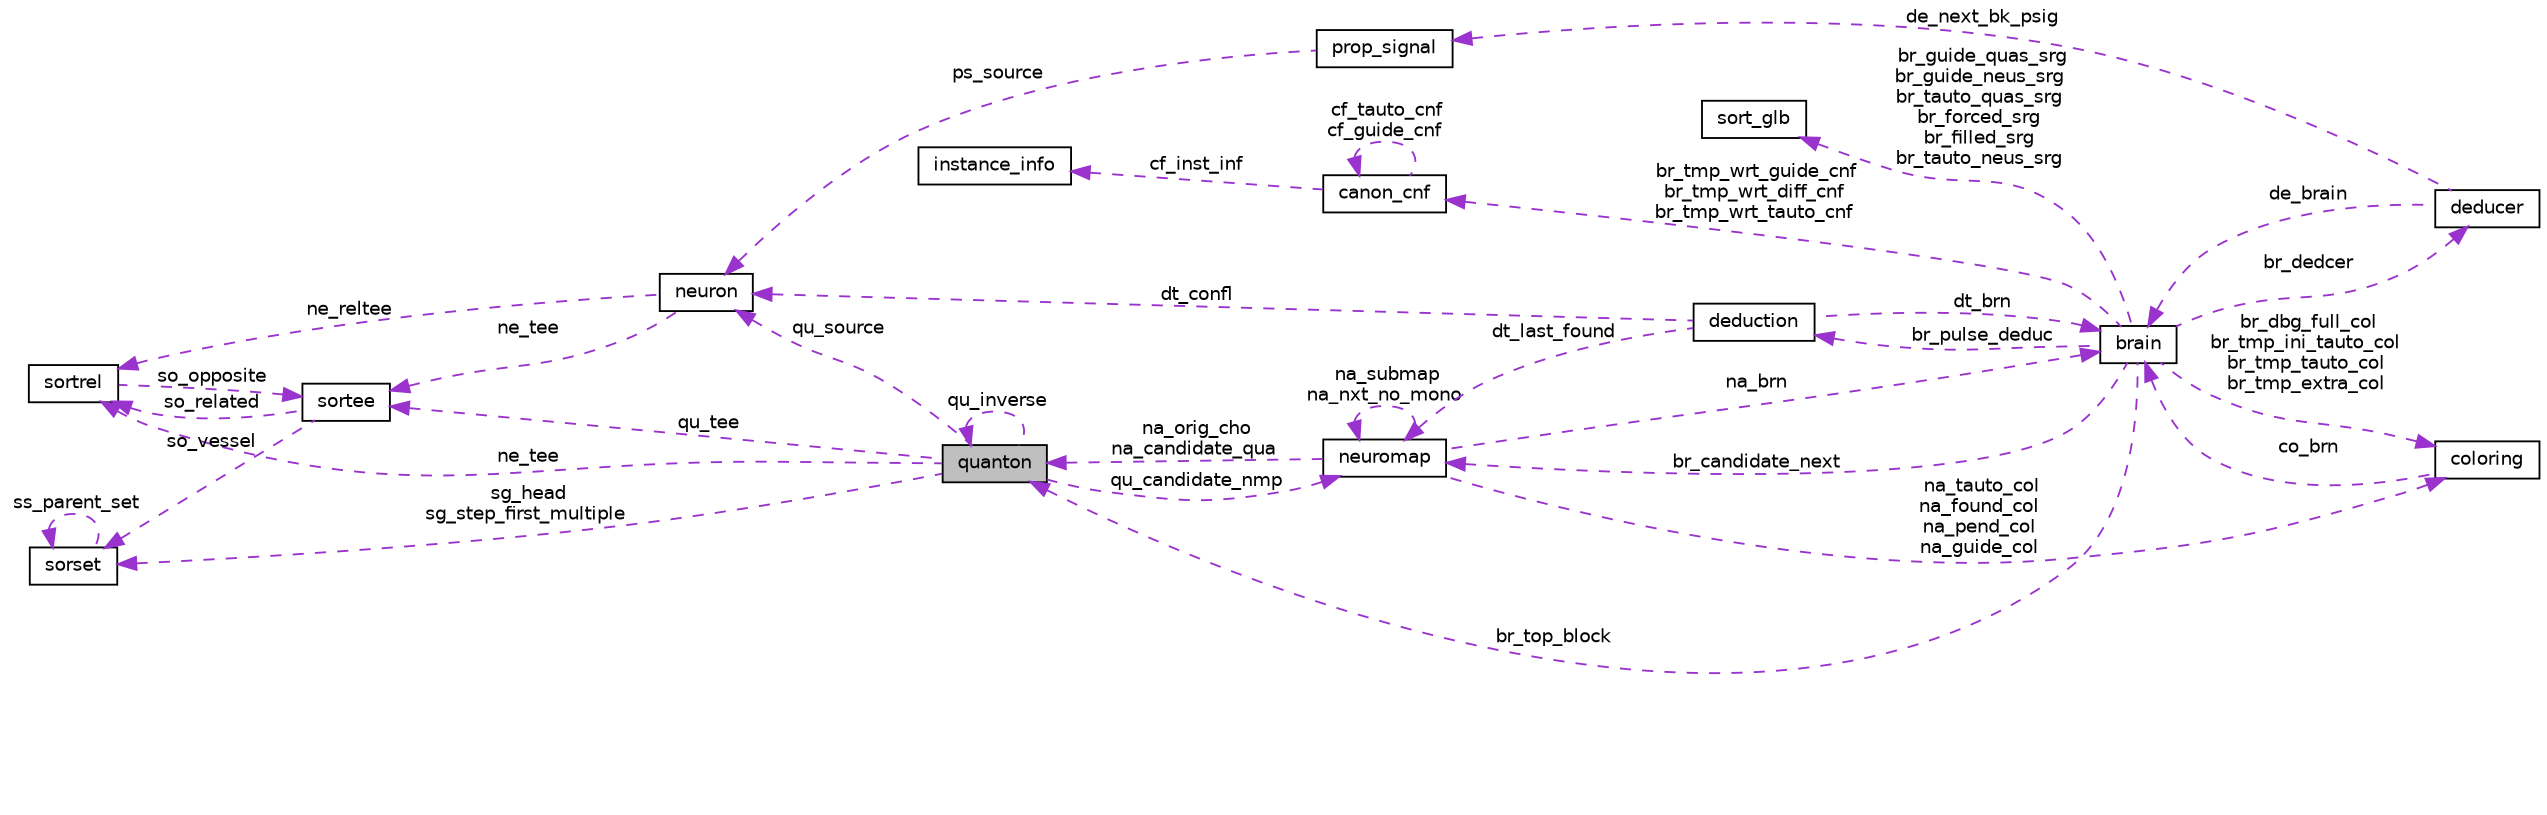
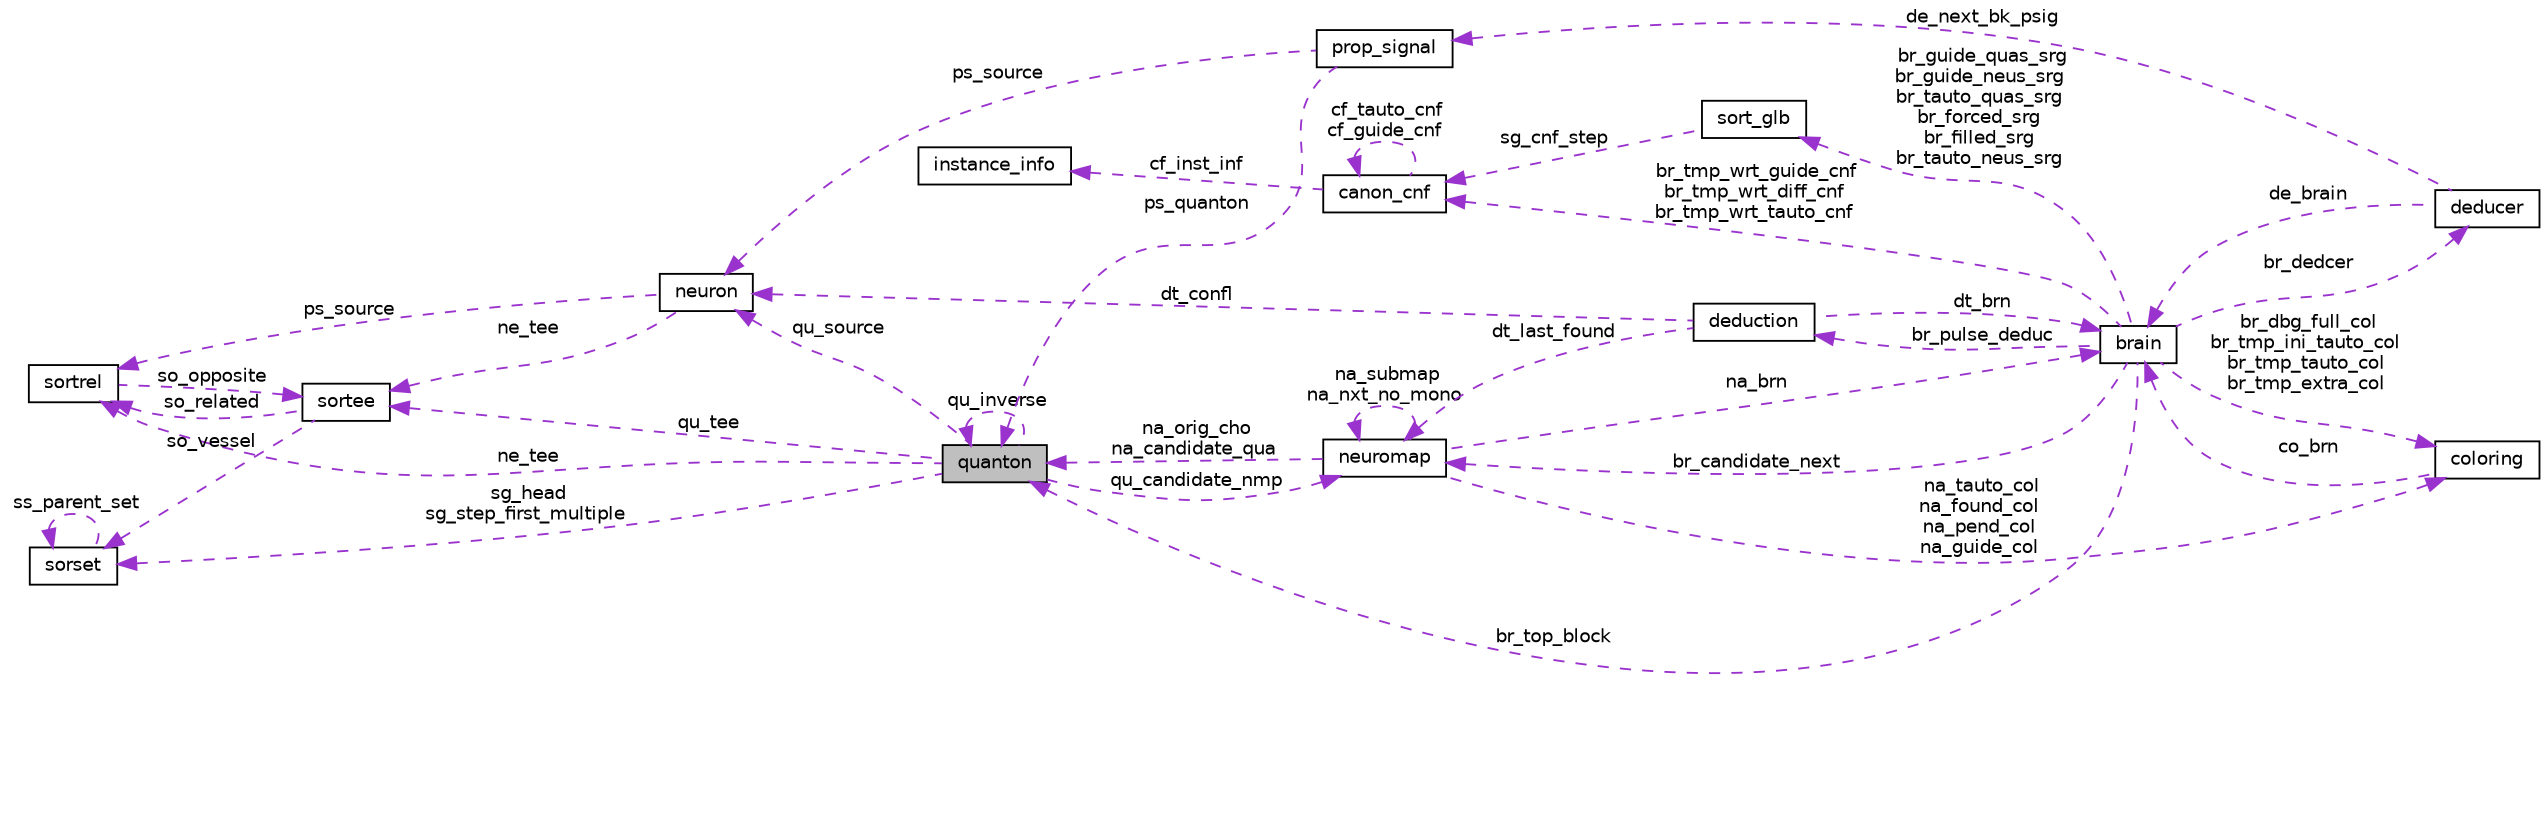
none -> (1583, 154)
none -> (1185, 245)
(346, 310) -> (346, 310)
